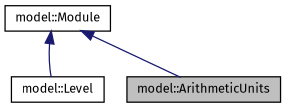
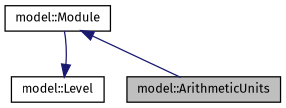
(49, 60) -> (66, 48)
